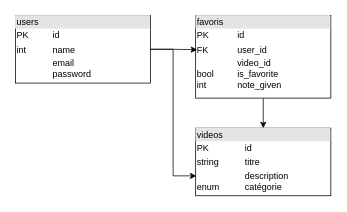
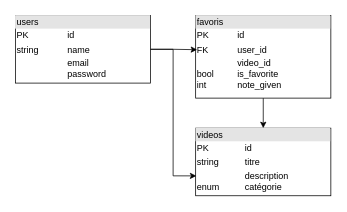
(36, 42) -> (39, 42)
